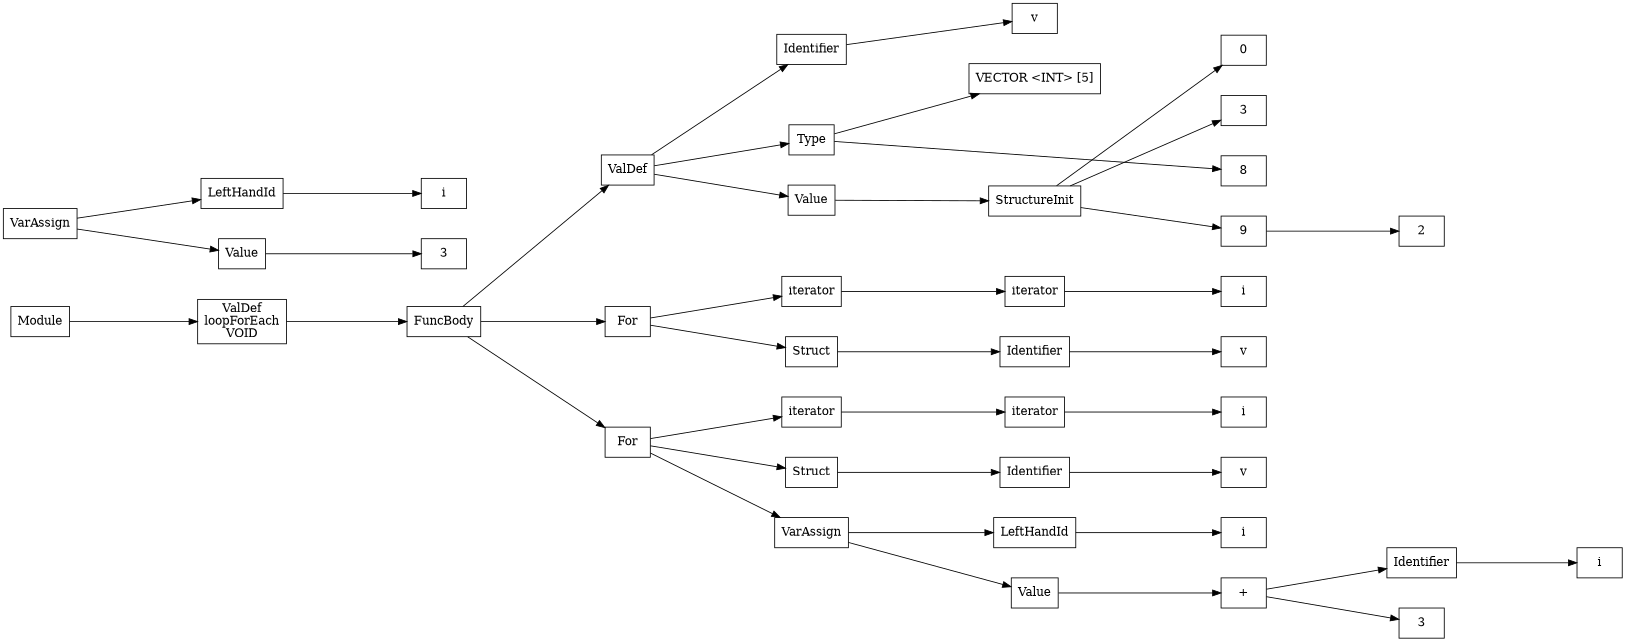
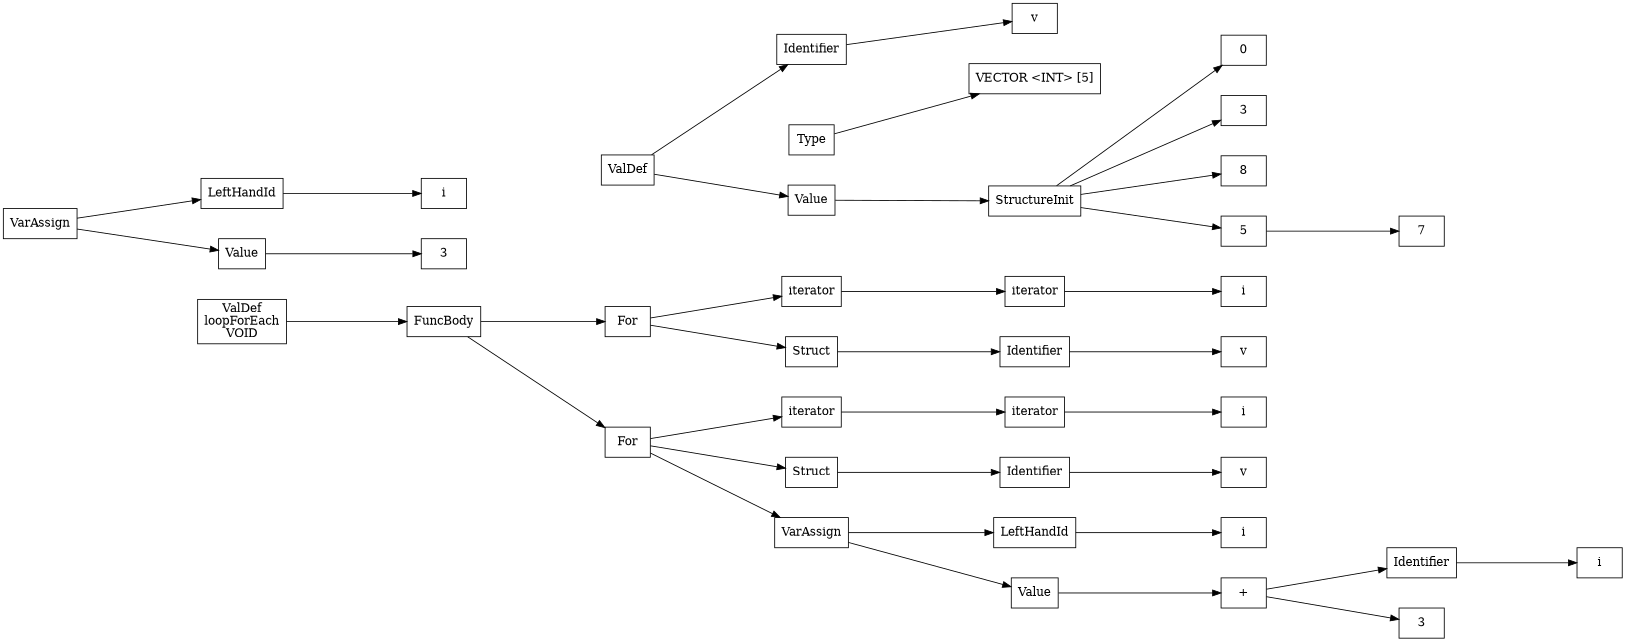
(717, 155) -> none
(1023, 155) -> (1147, 185)
(1244, 231) -> (1244, 231)
(1422, 231) -> (1422, 231)
(532, 249) -> none
(40, 322) -> none
